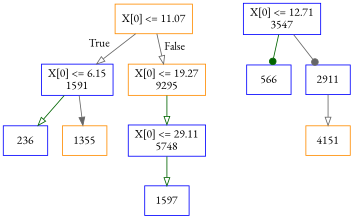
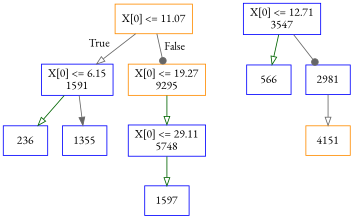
(159, 45) -> (159, 46)
(276, 46) -> (276, 46)
(328, 80) -> (328, 80)
(85, 141) -> (85, 141)
